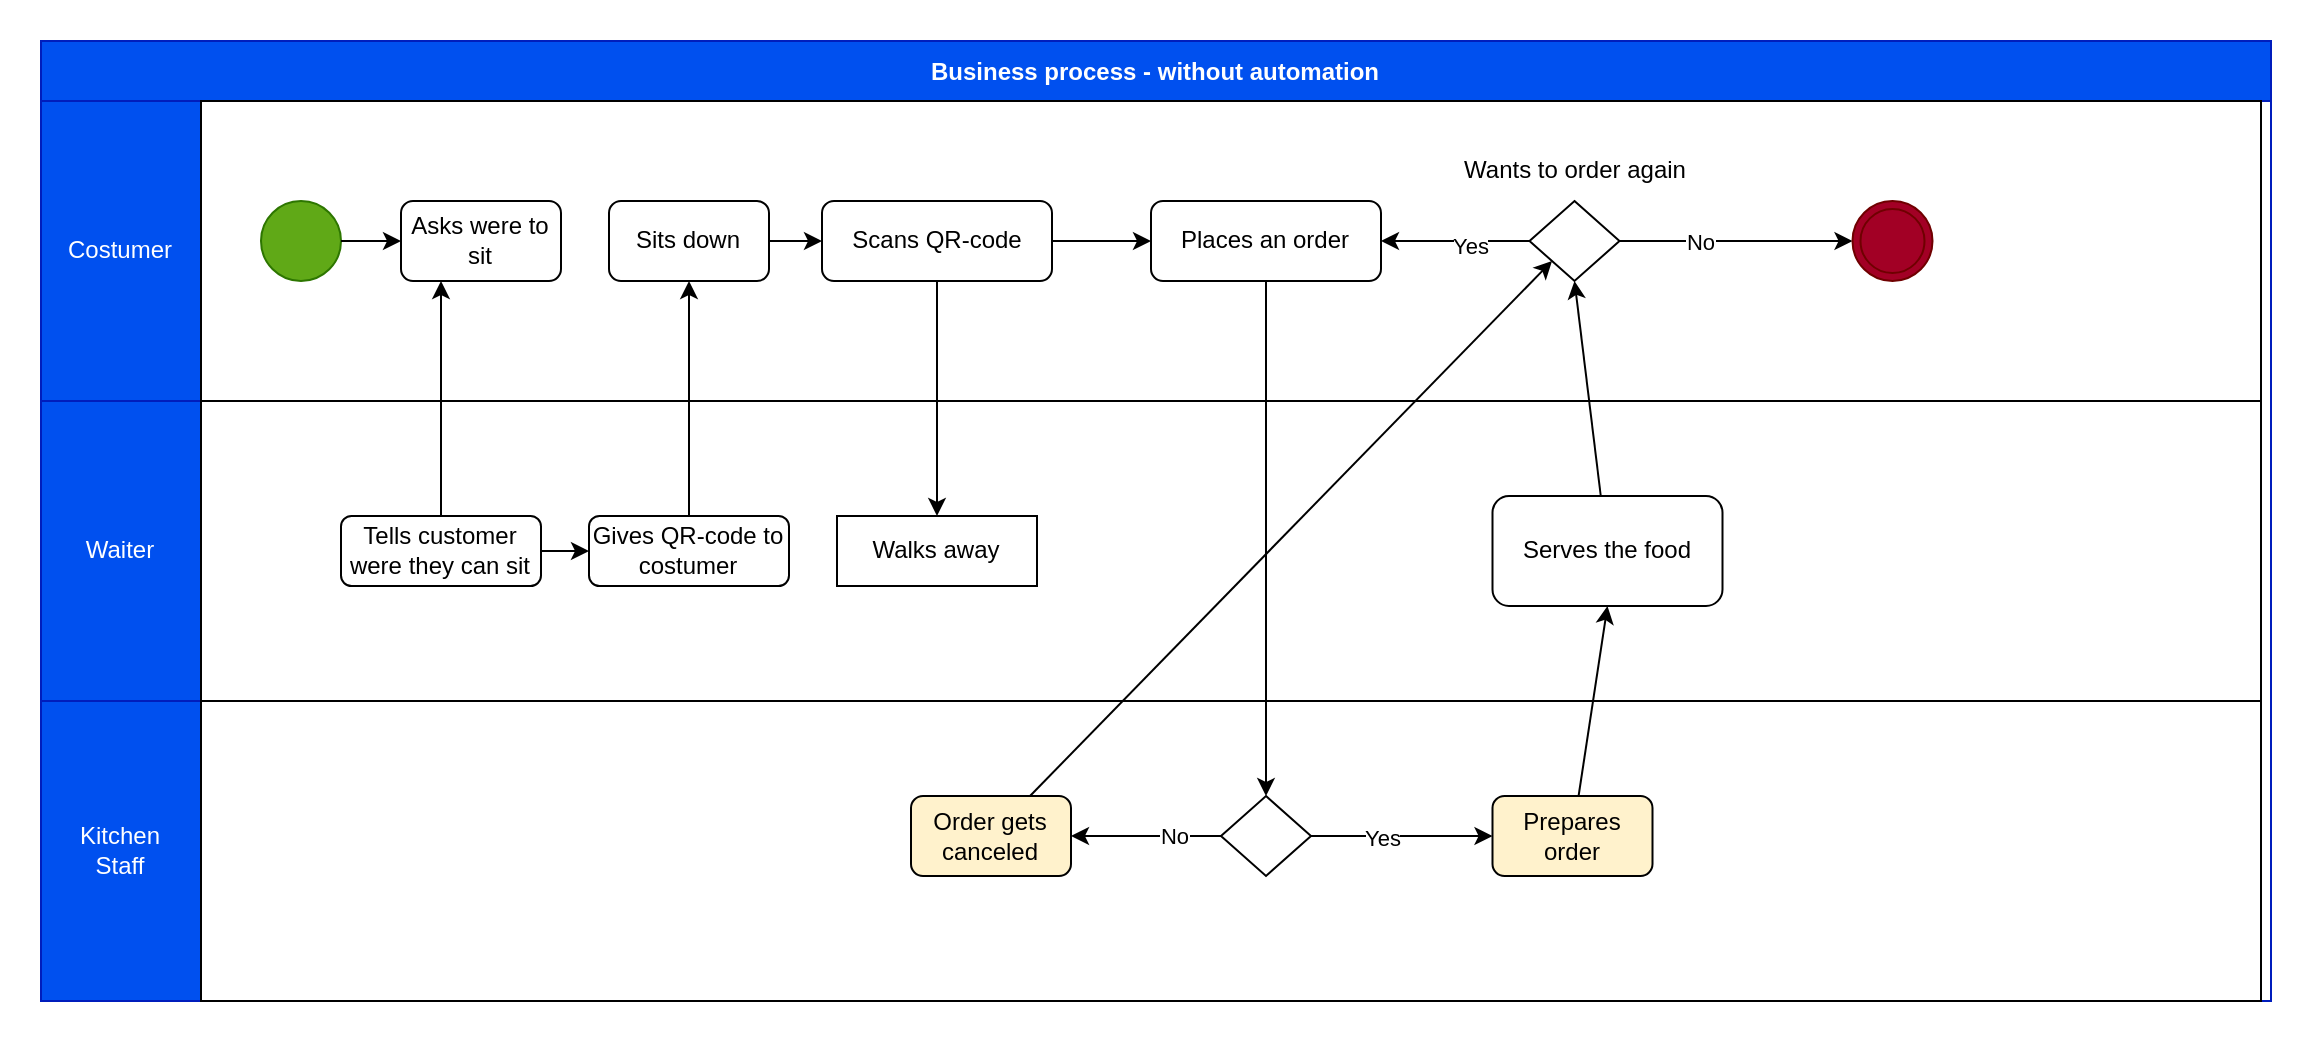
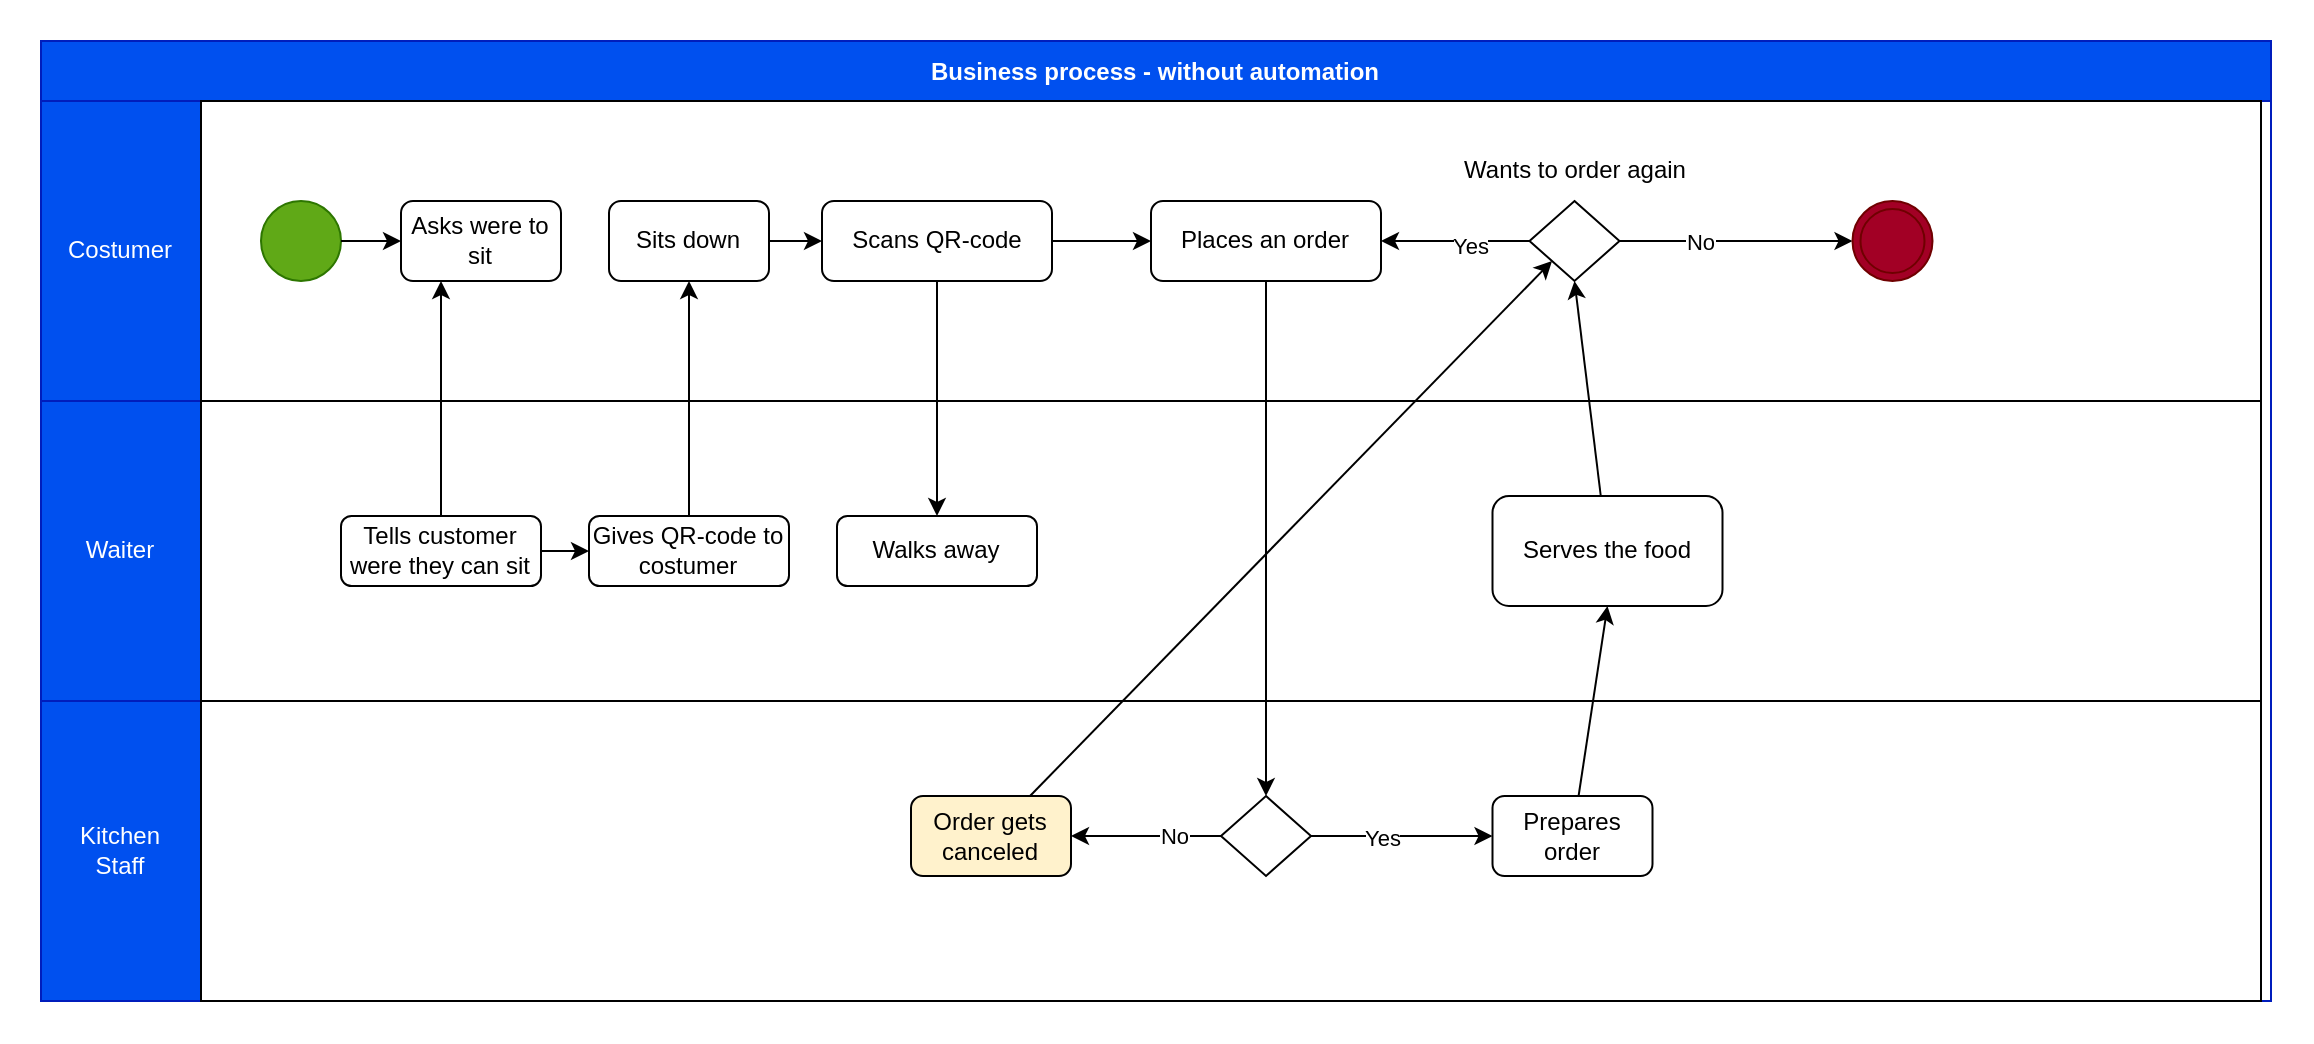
(937, 551) -> (937, 551)
(1573, 836) -> (1573, 836)
